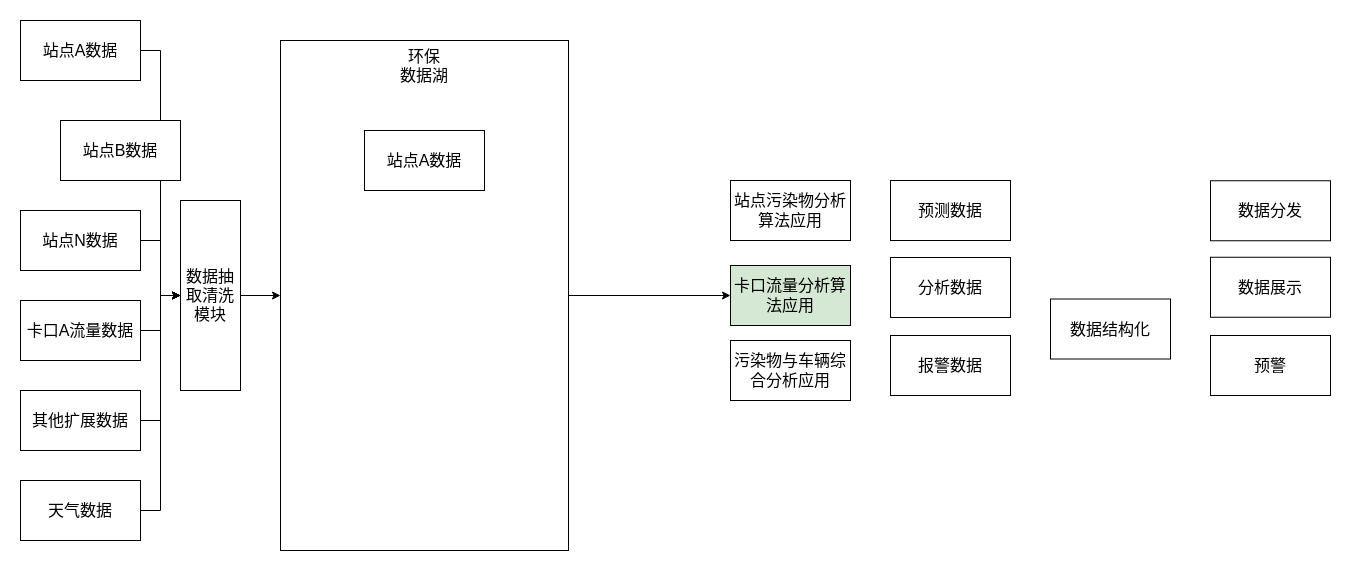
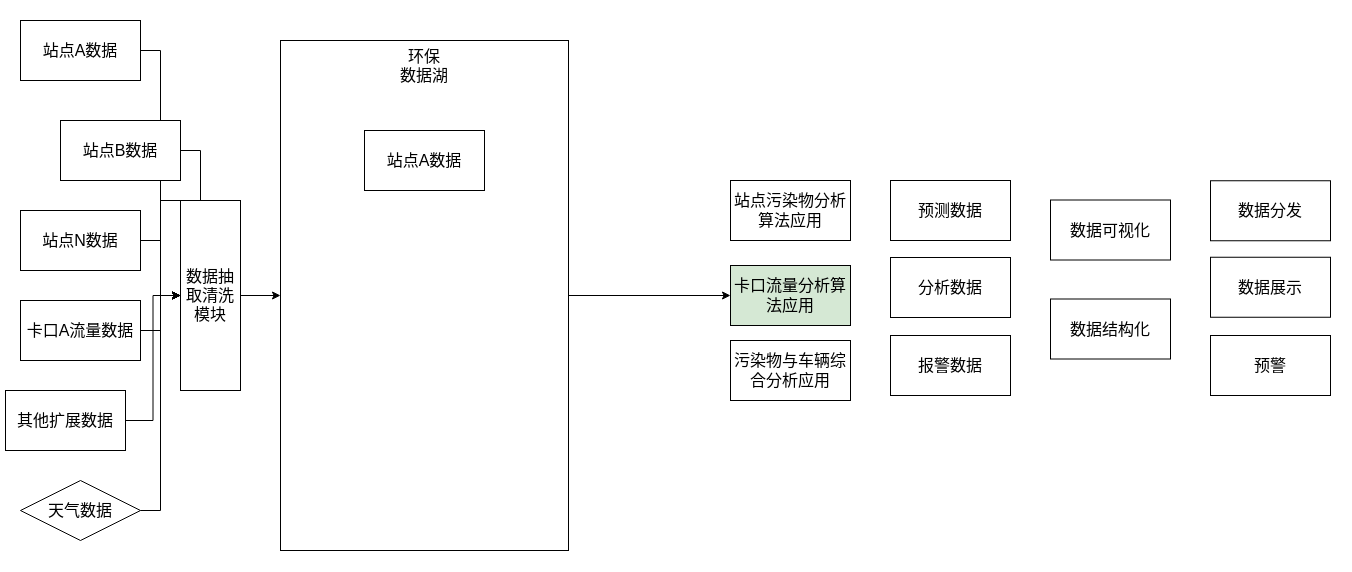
none -> (201, 167)
none -> (1111, 230)
(81, 421) -> (66, 421)
(81, 511) -> (81, 511)
